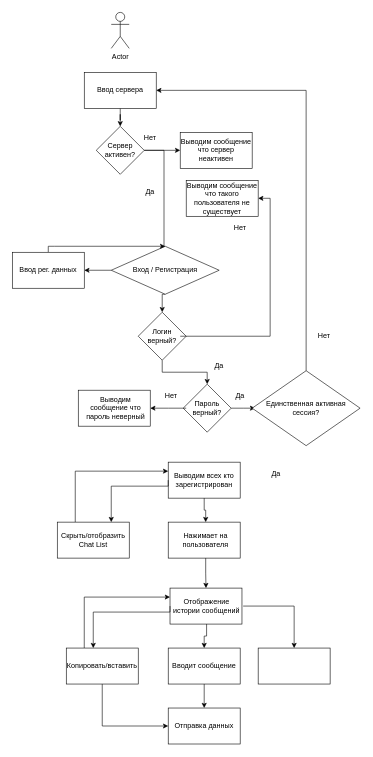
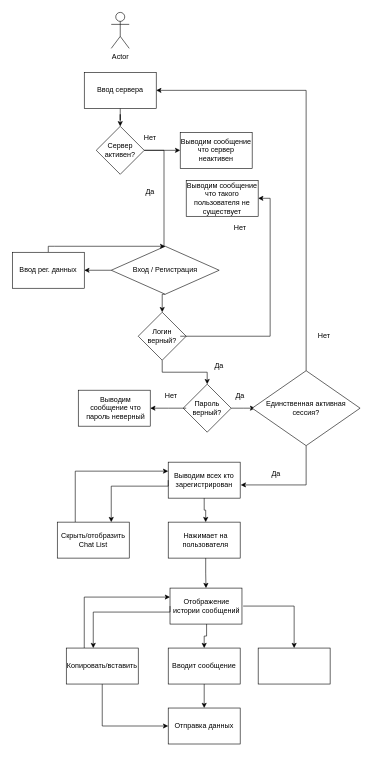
none -> (246, 485)
